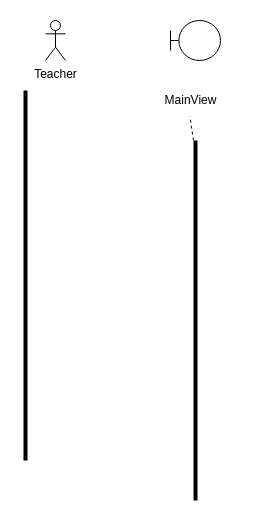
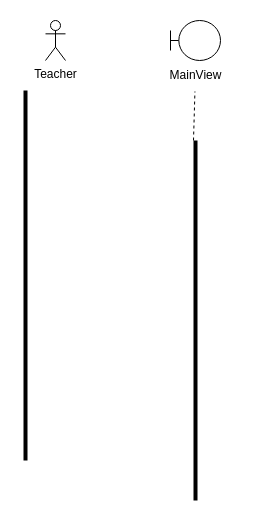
(191, 101) -> (196, 76)
